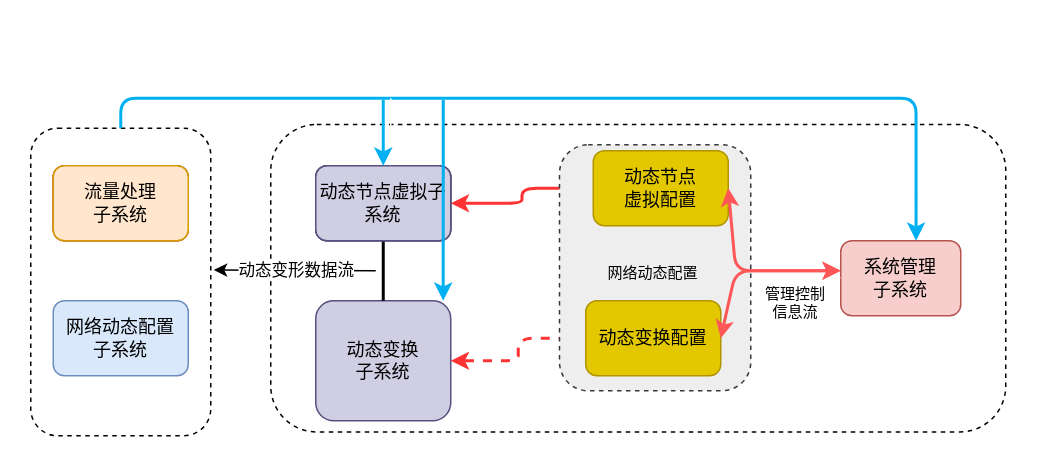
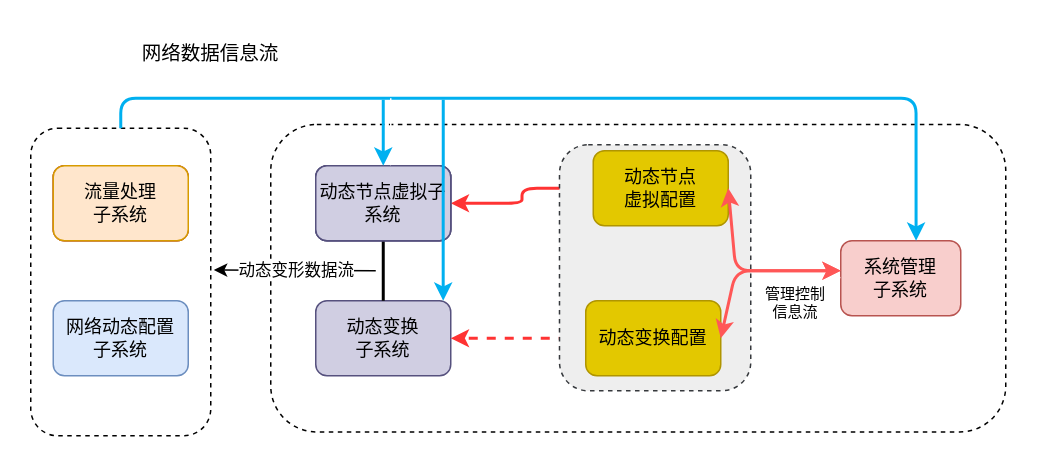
none -> (211, 53)
(653, 272) -> none
(383, 361) -> (383, 338)
